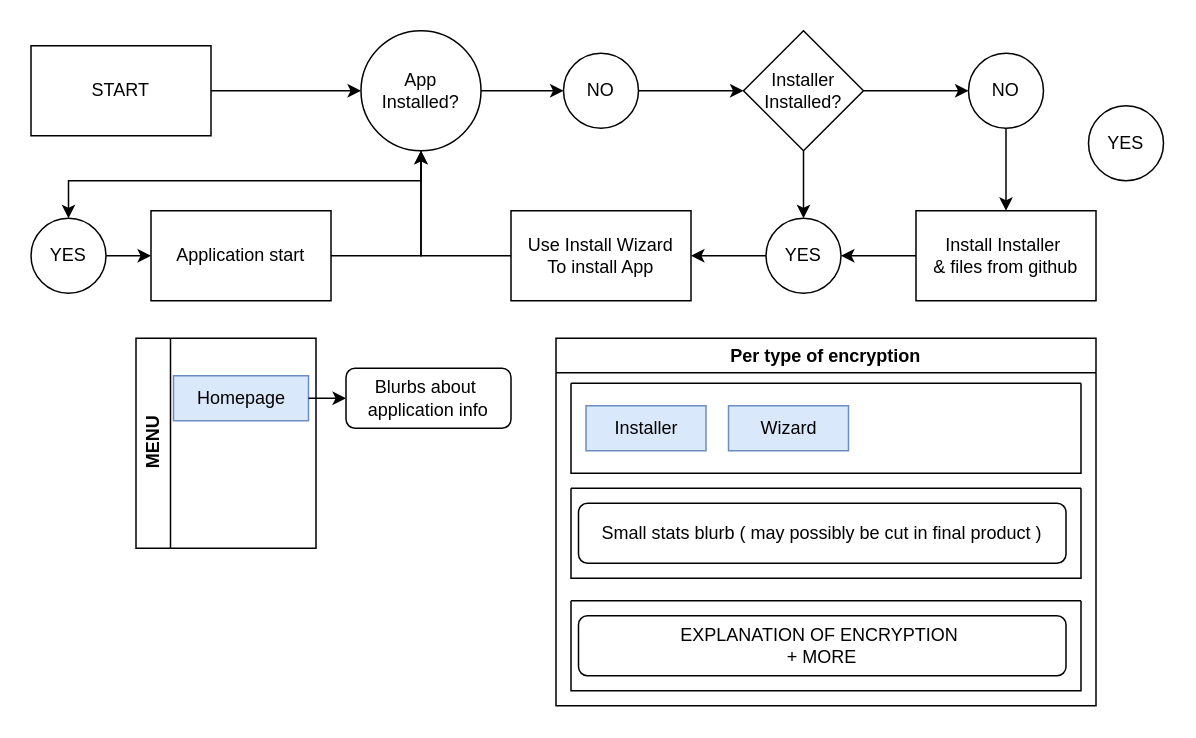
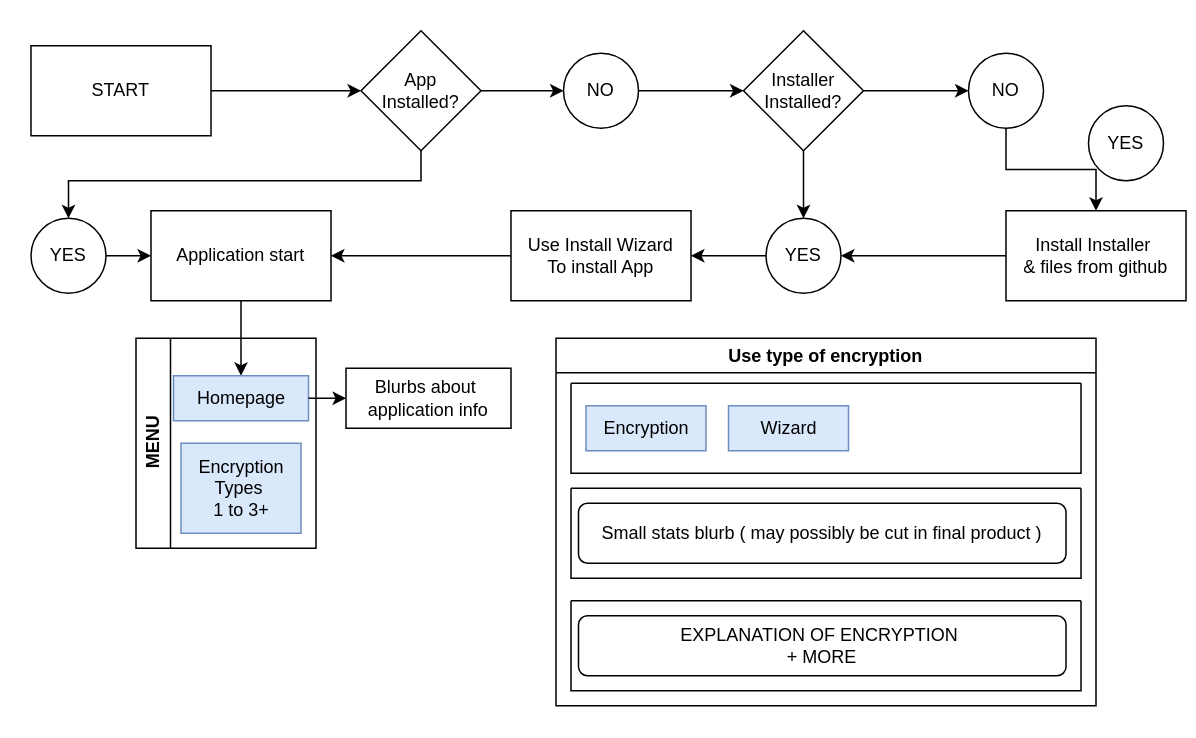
(421, 91) -> (421, 91)
(335, 256) -> (241, 333)
(422, 256) -> (422, 256)
(1006, 256) -> (1096, 256)
(826, 356) -> (826, 356)
(428, 398) -> (428, 398)
(647, 428) -> (647, 428)
none -> (241, 488)
